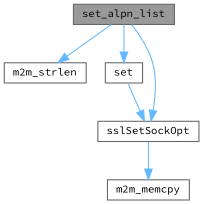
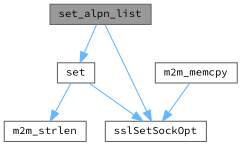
(89, 40) -> (63, 97)
(148, 155) -> (179, 98)
